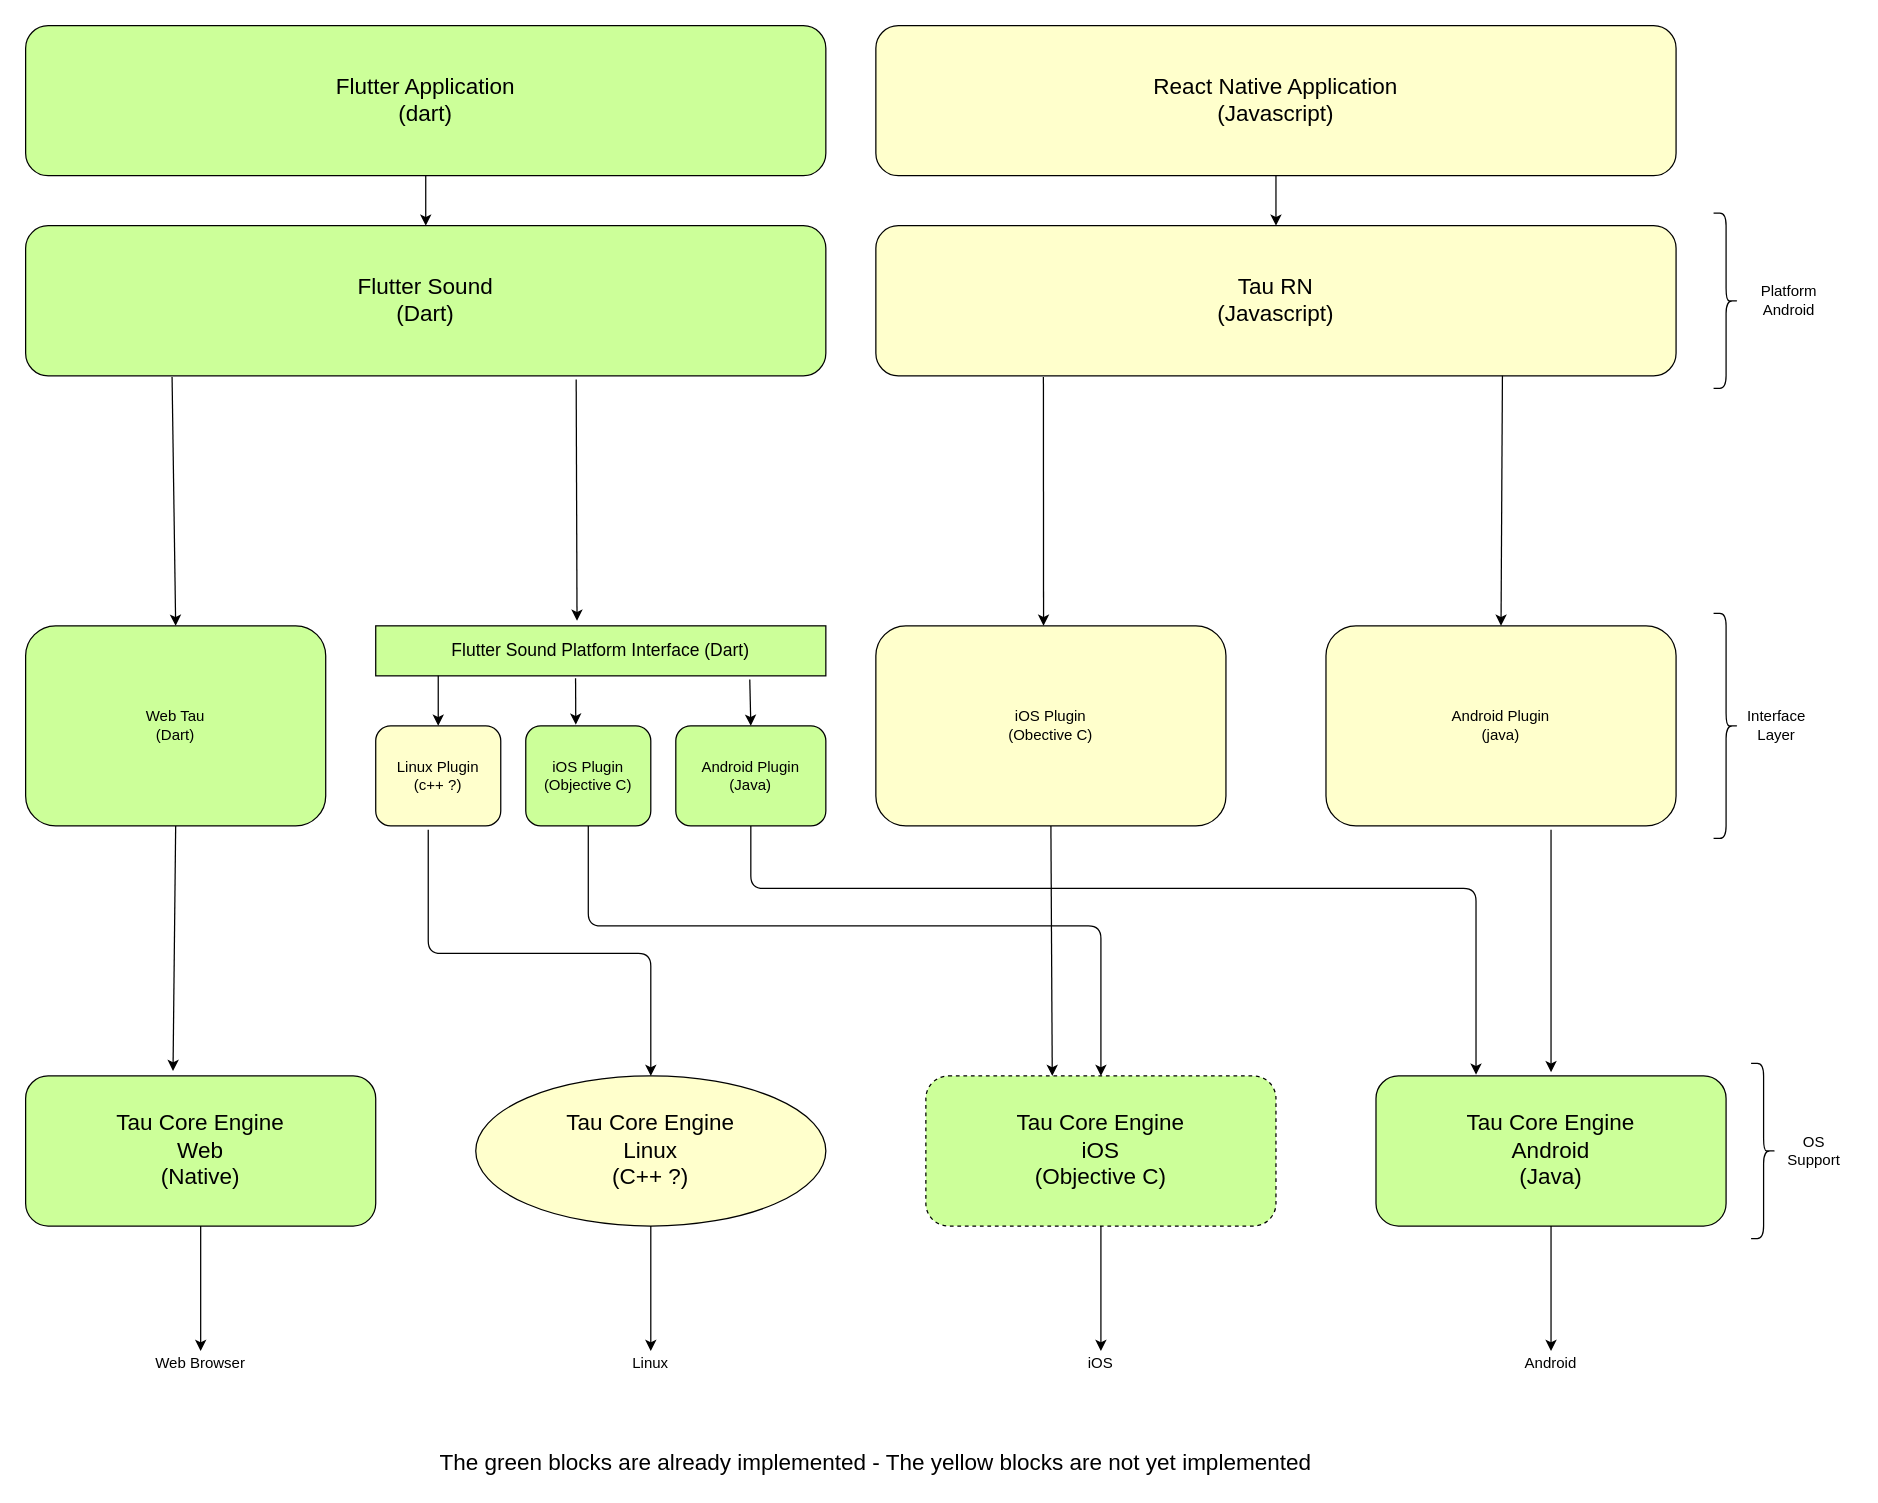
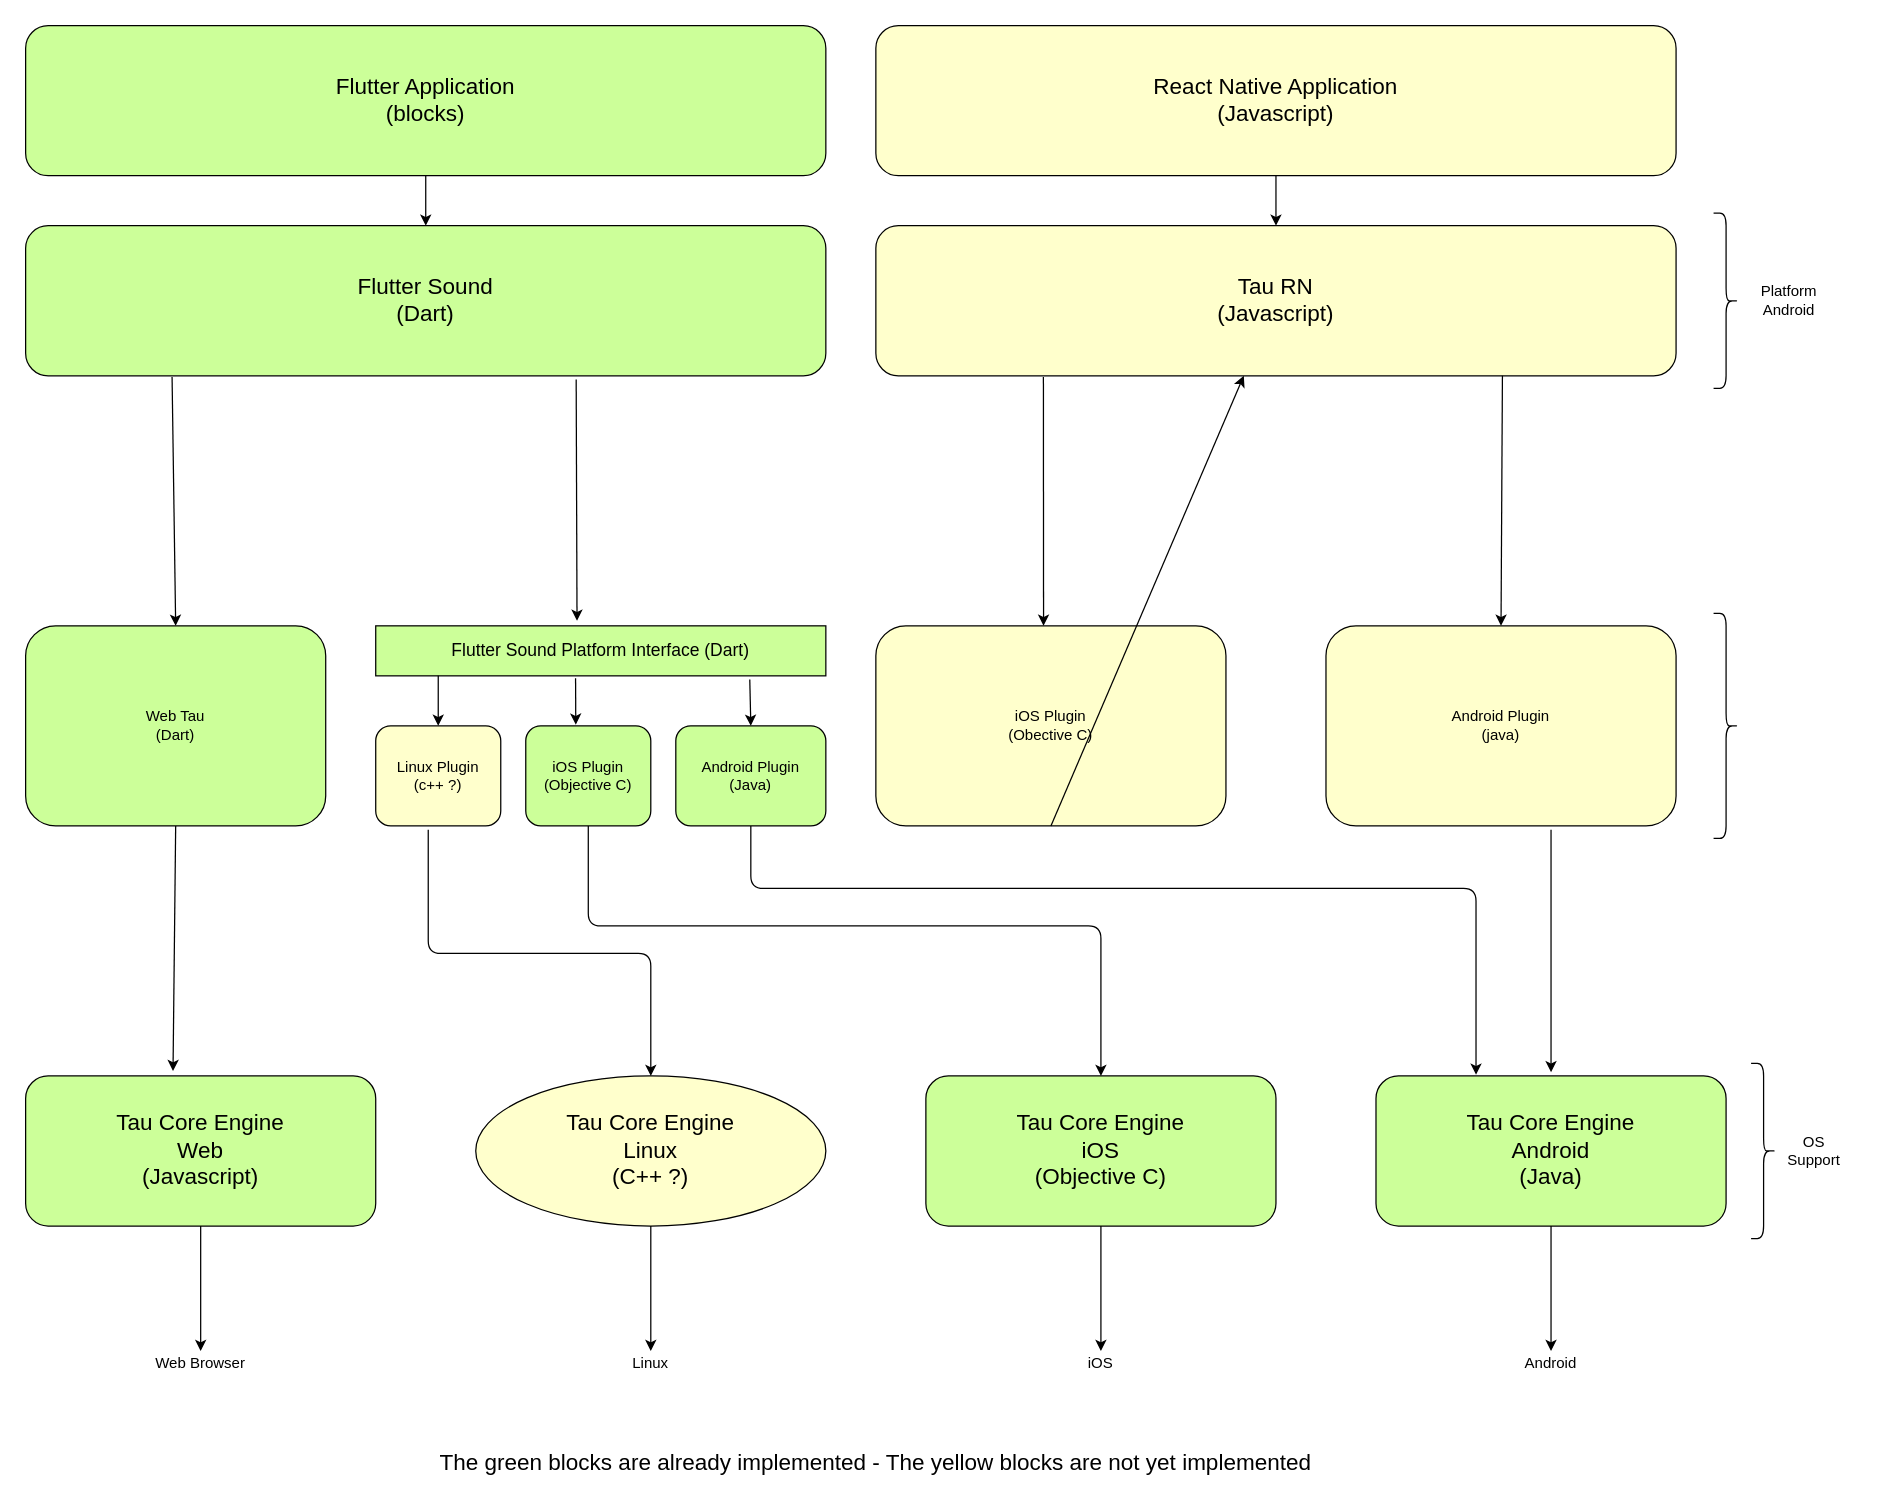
(426, 101) -> (426, 101)
(1776, 726) -> none
(1051, 947) -> (1145, 605)
(201, 1151) -> (201, 1151)
(1101, 1151) -> (1101, 1151)
